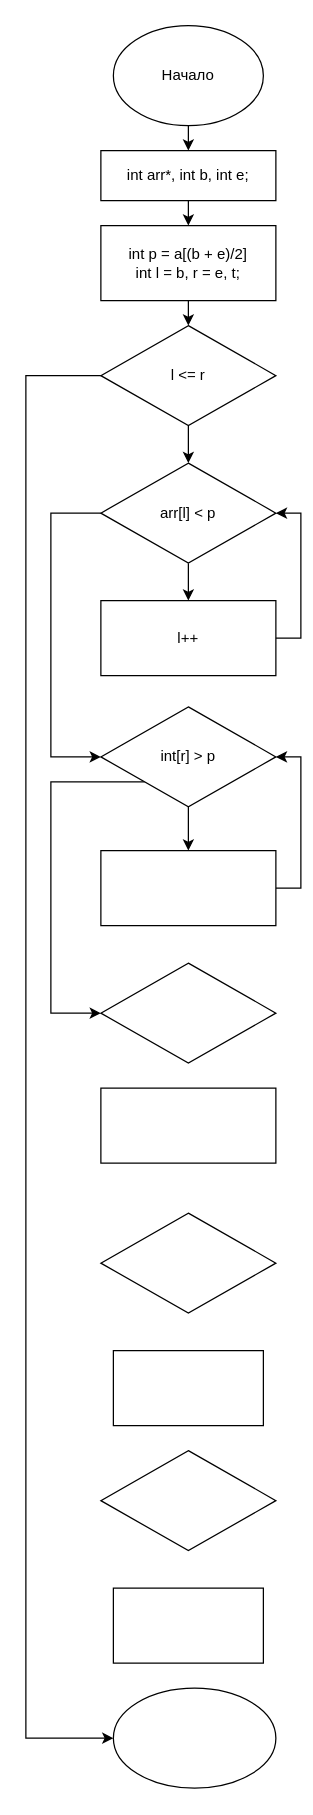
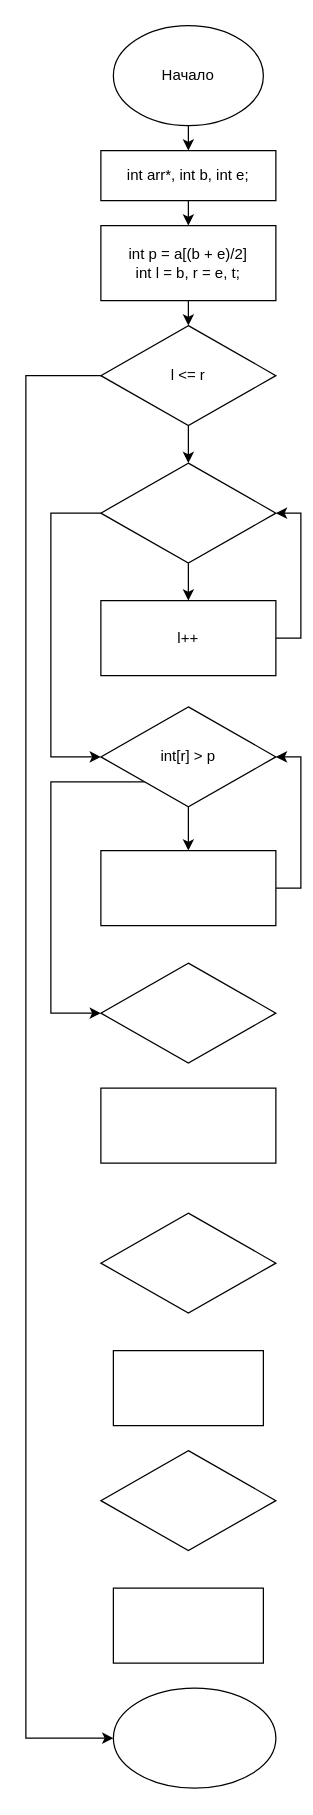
(188, 513) -> none
